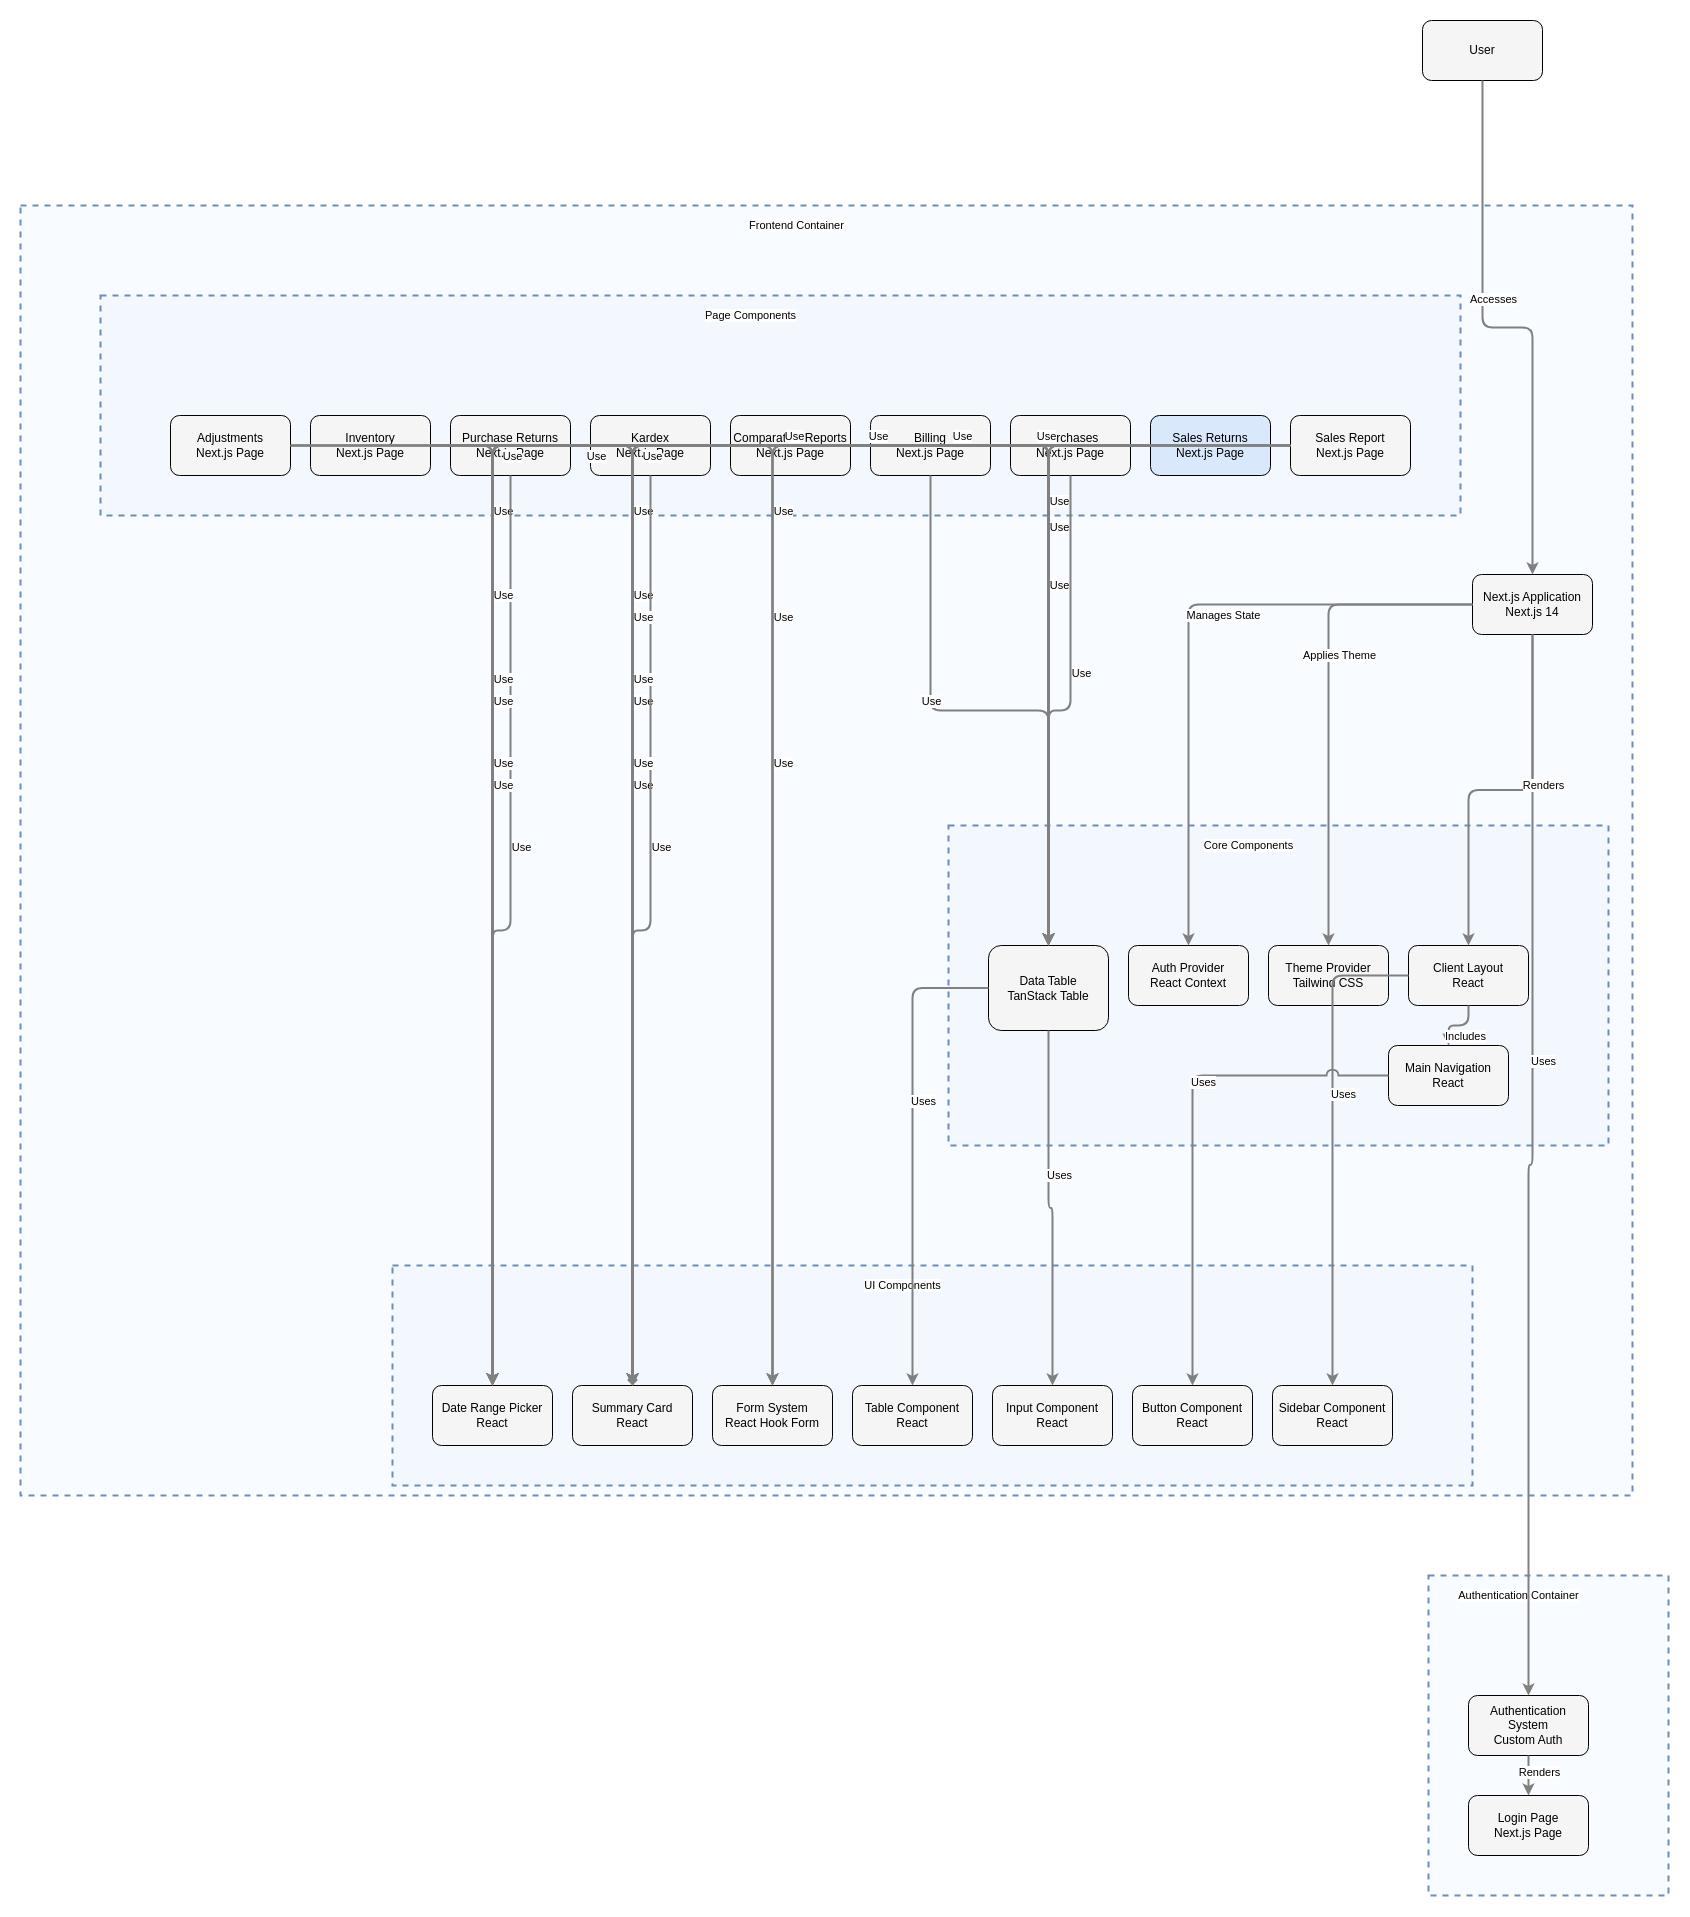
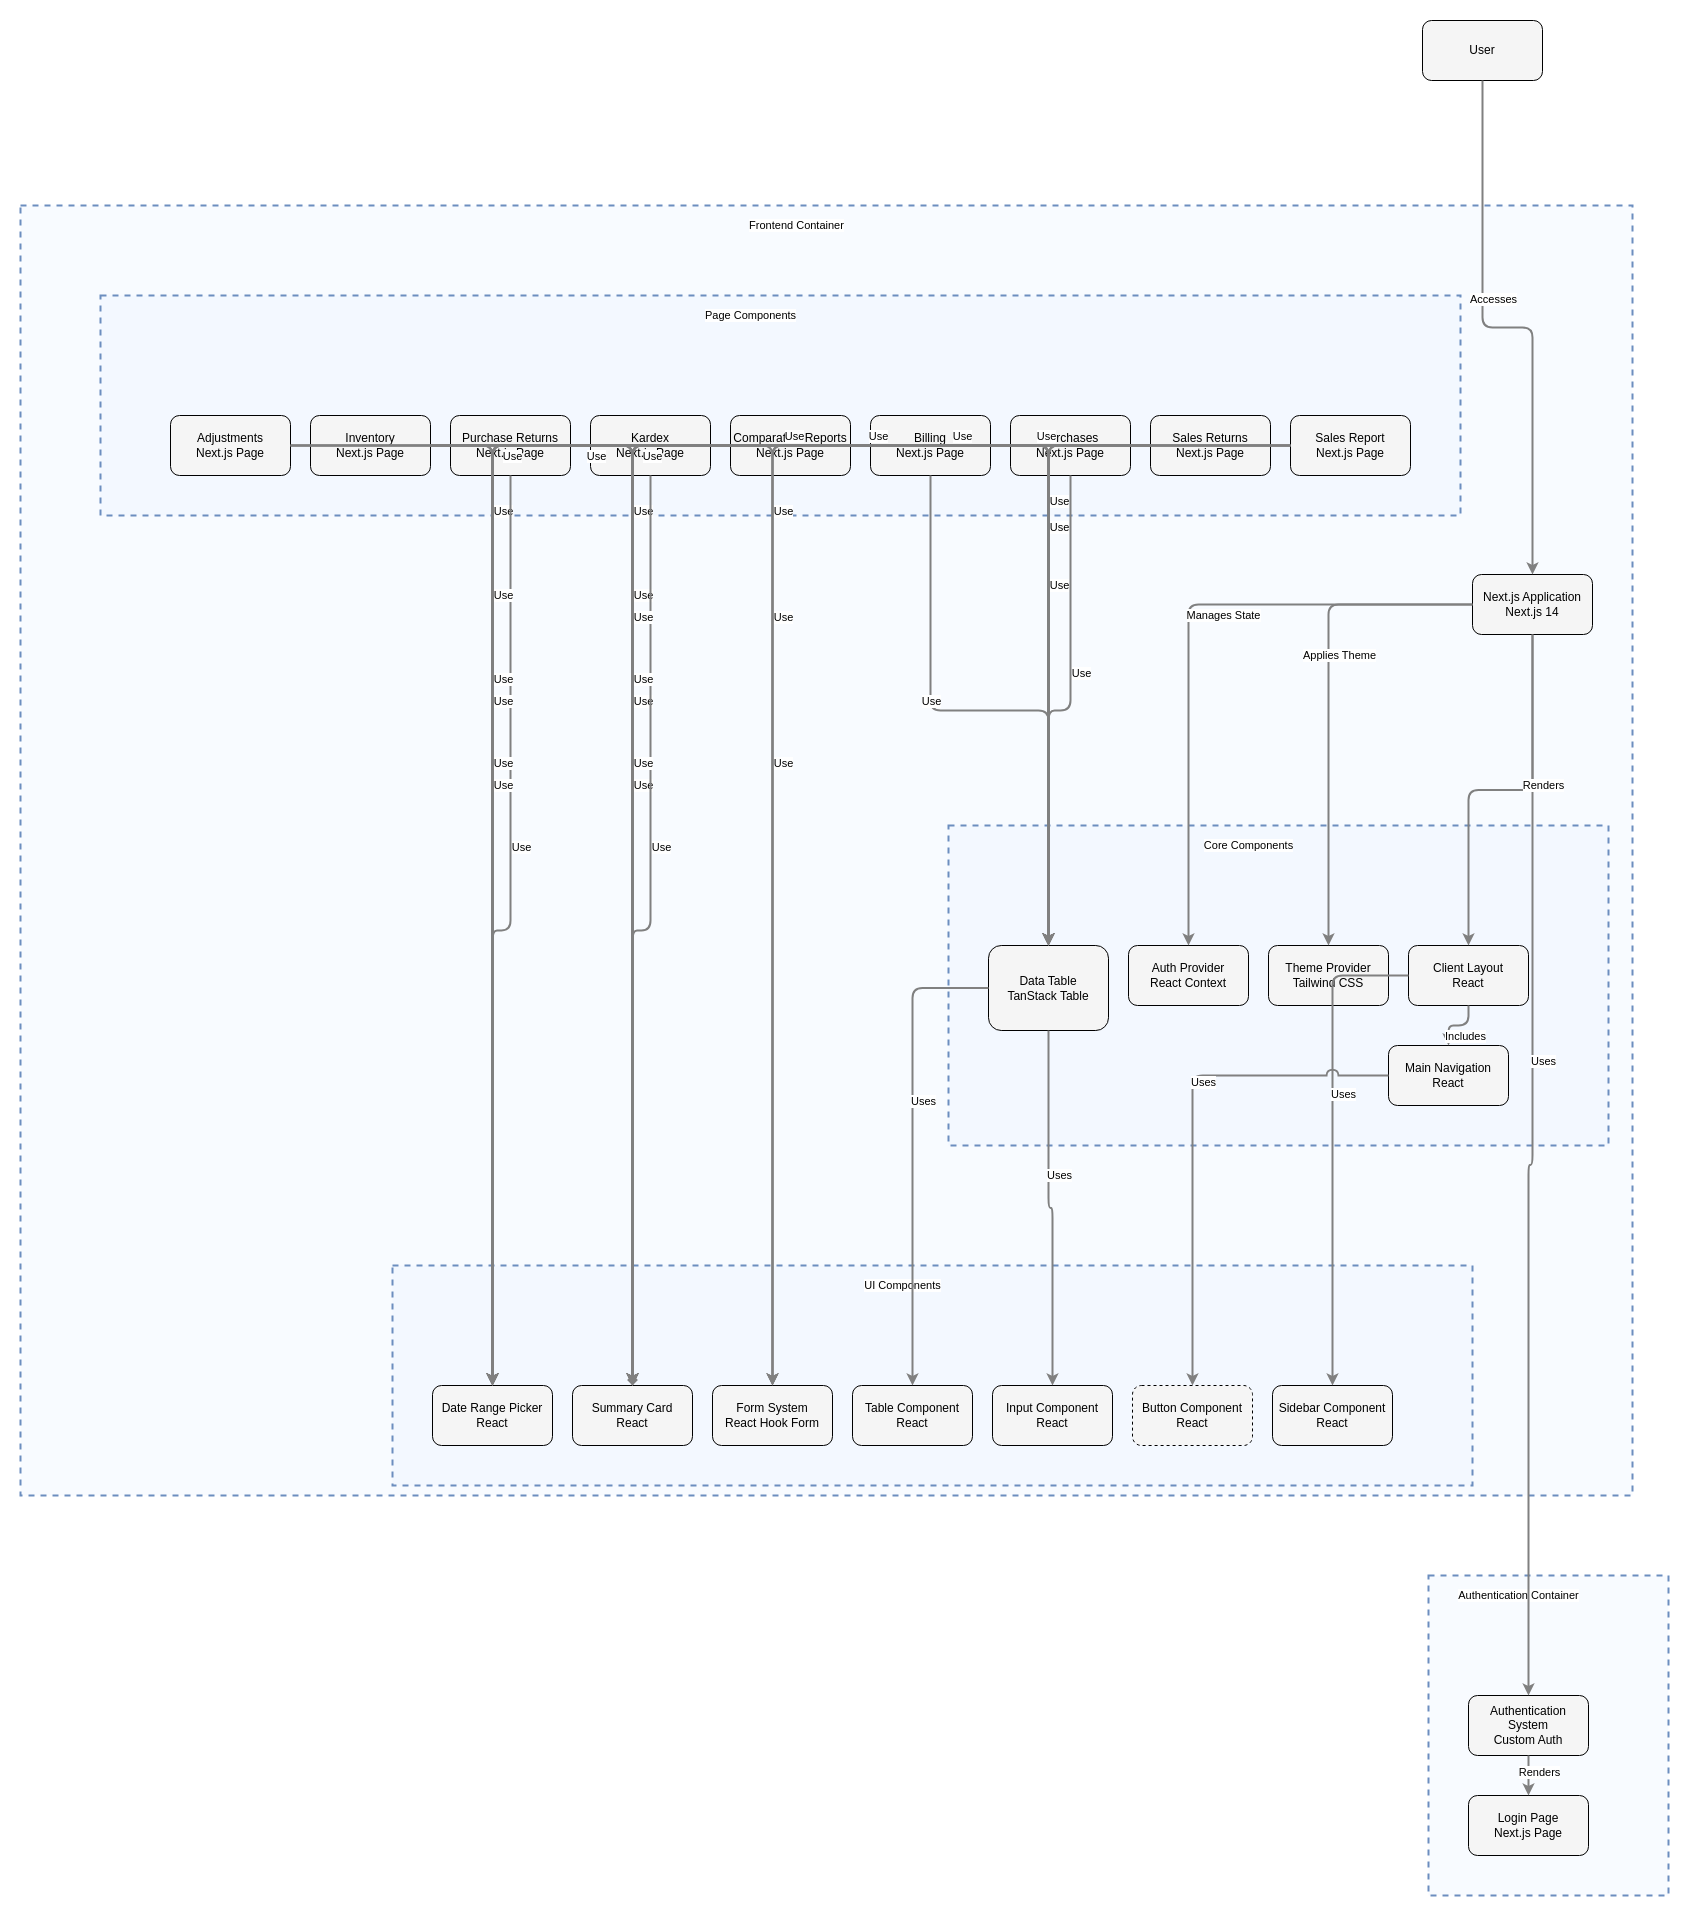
(1211, 446) -> (1211, 446)
(1193, 1416) -> (1193, 1416)
